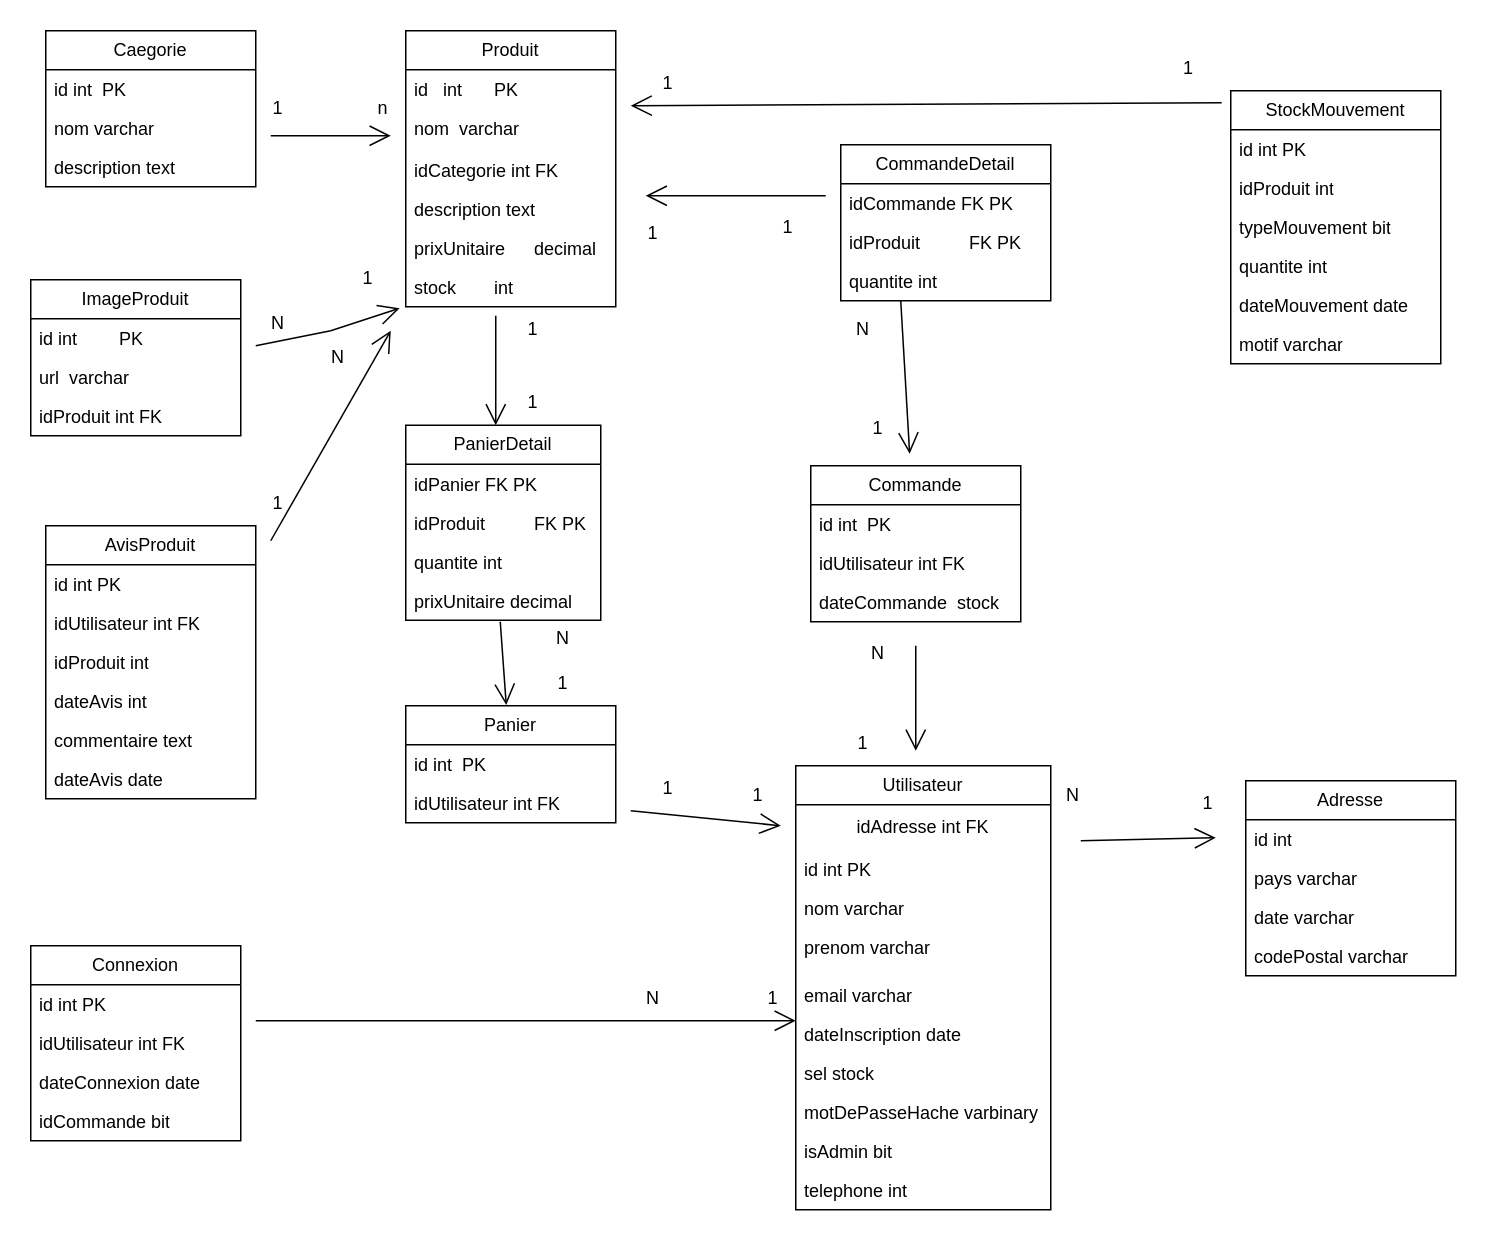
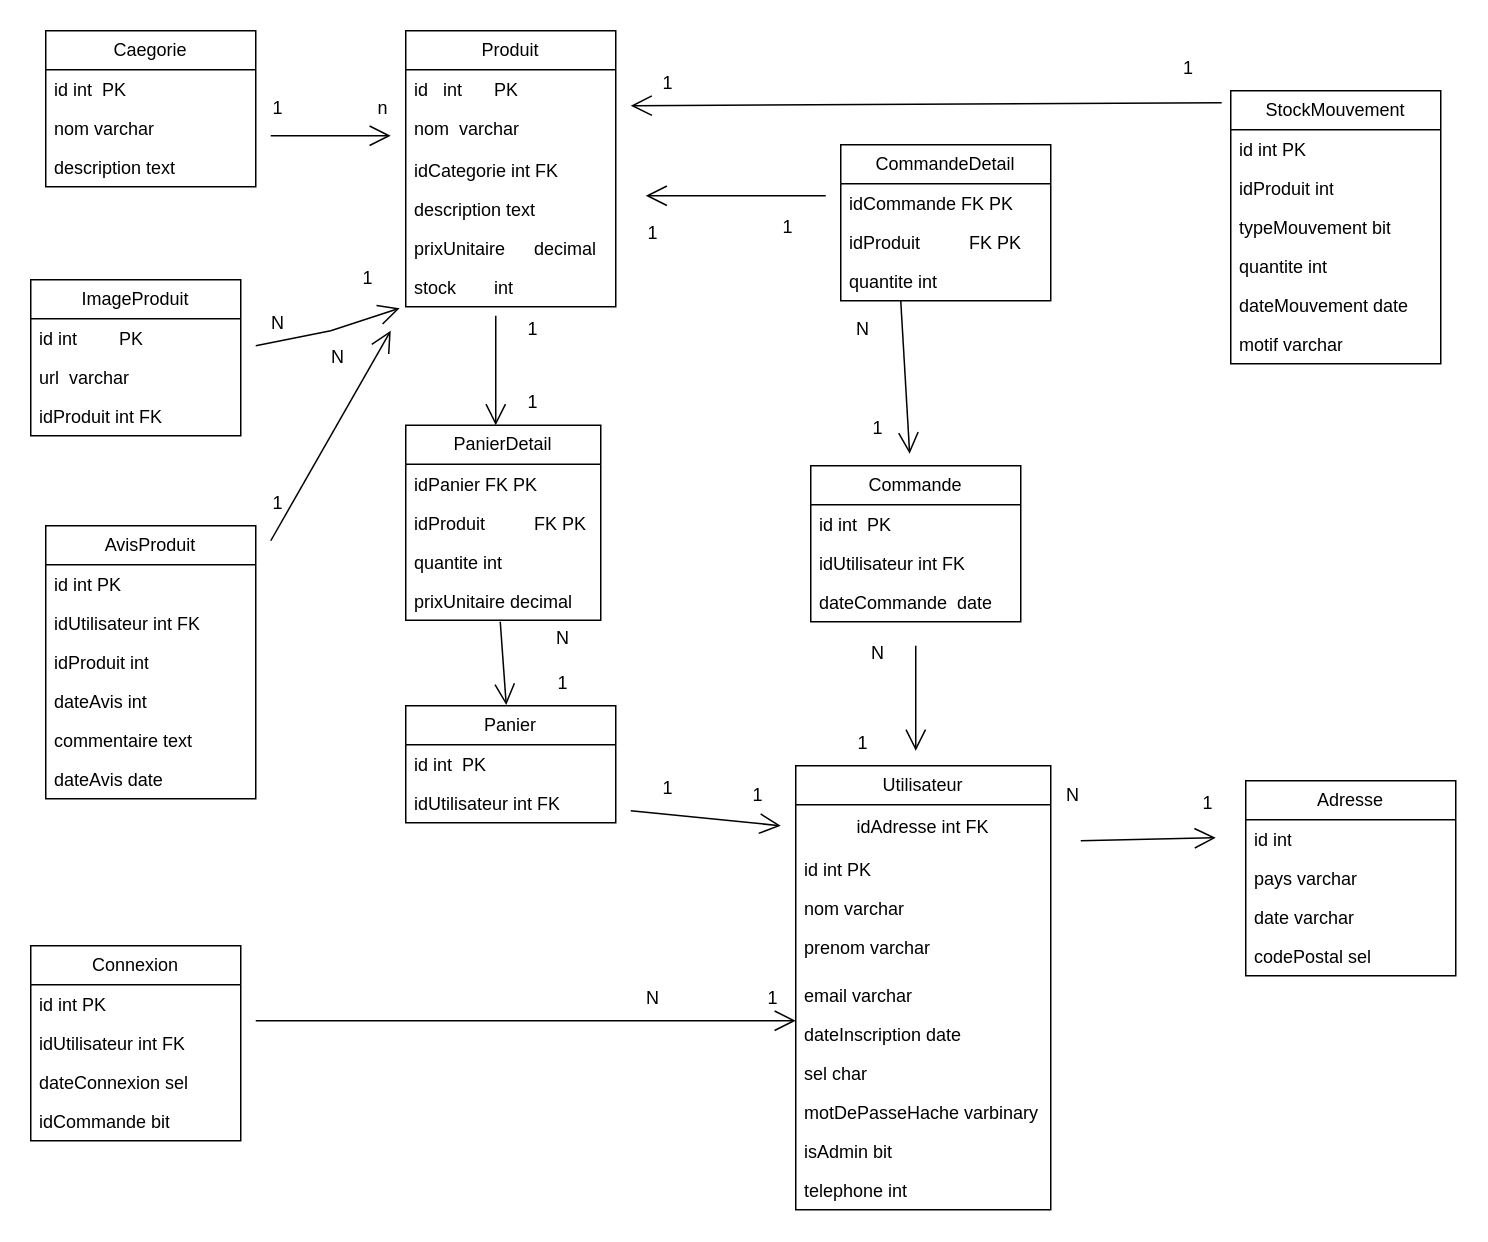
(913, 604) -> (908, 604)
(1341, 958) -> (1318, 958)
(845, 1075) -> (840, 1075)
(126, 1084) -> (118, 1084)
